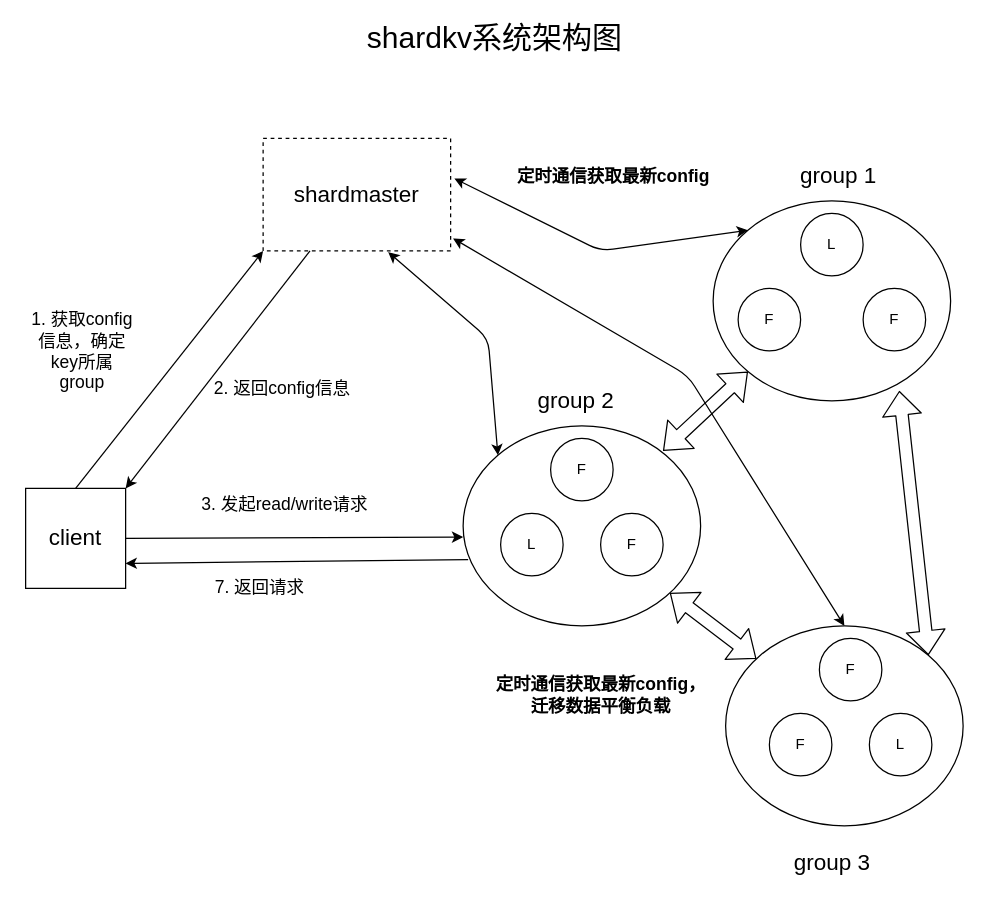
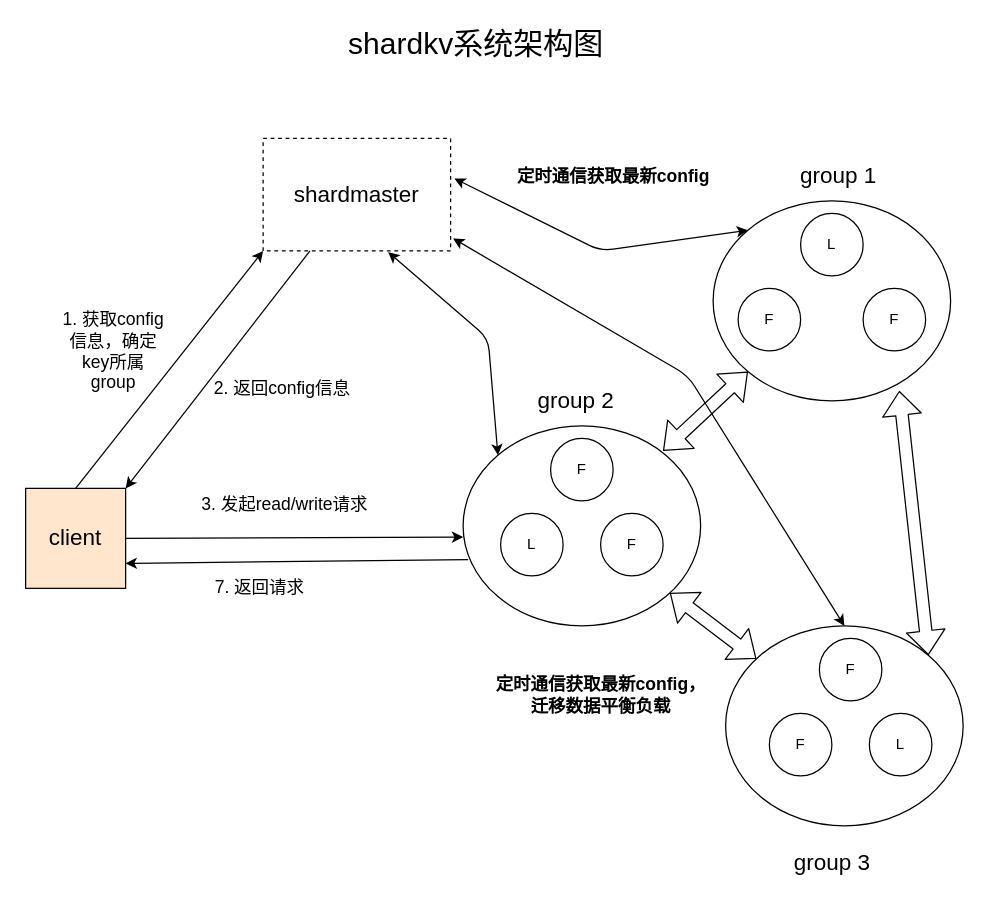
(494, 38) -> (476, 44)
(82, 351) -> (113, 351)
(76, 538) -> (76, 538)
